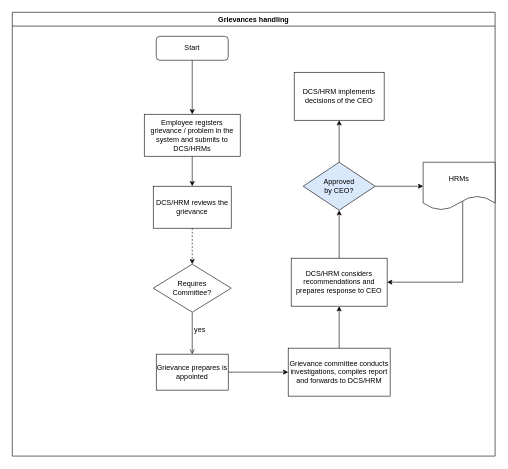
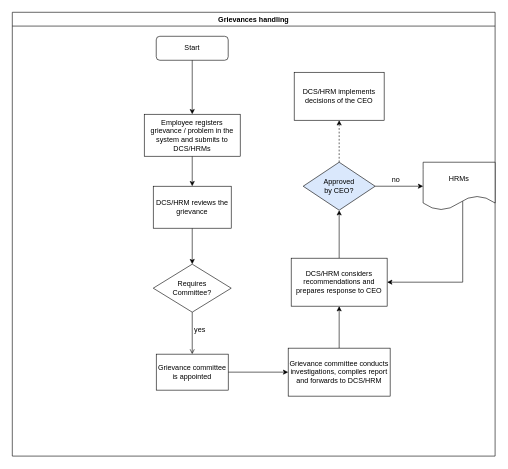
(339, 143) -> (339, 143)
none -> (396, 180)
(192, 244) -> (192, 244)
(192, 372) -> (192, 372)
